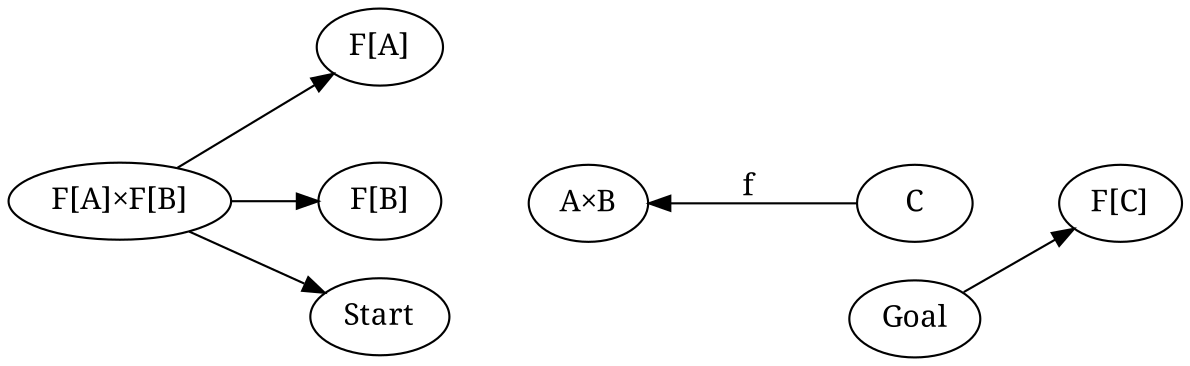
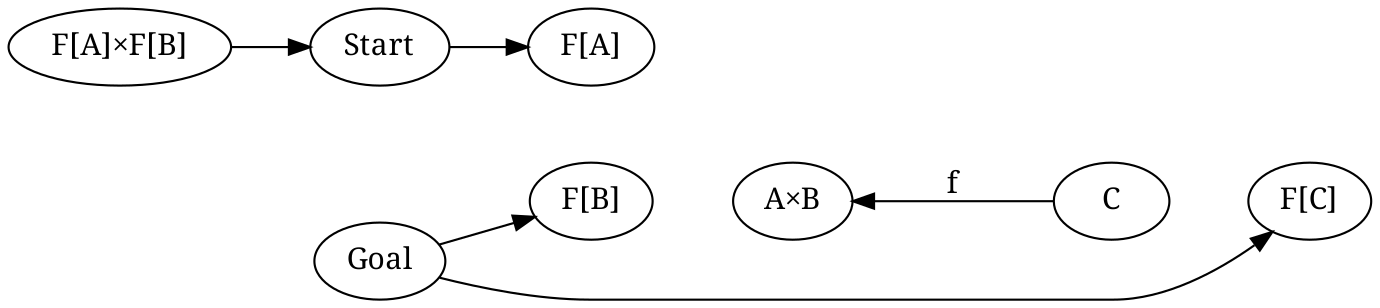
(246, 126) -> (478, 47)
(264, 201) -> (477, 234)
